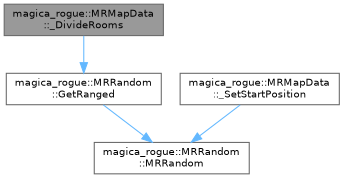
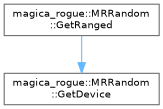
(84, 20) -> none
(260, 89) -> none
(172, 158) -> (82, 89)
